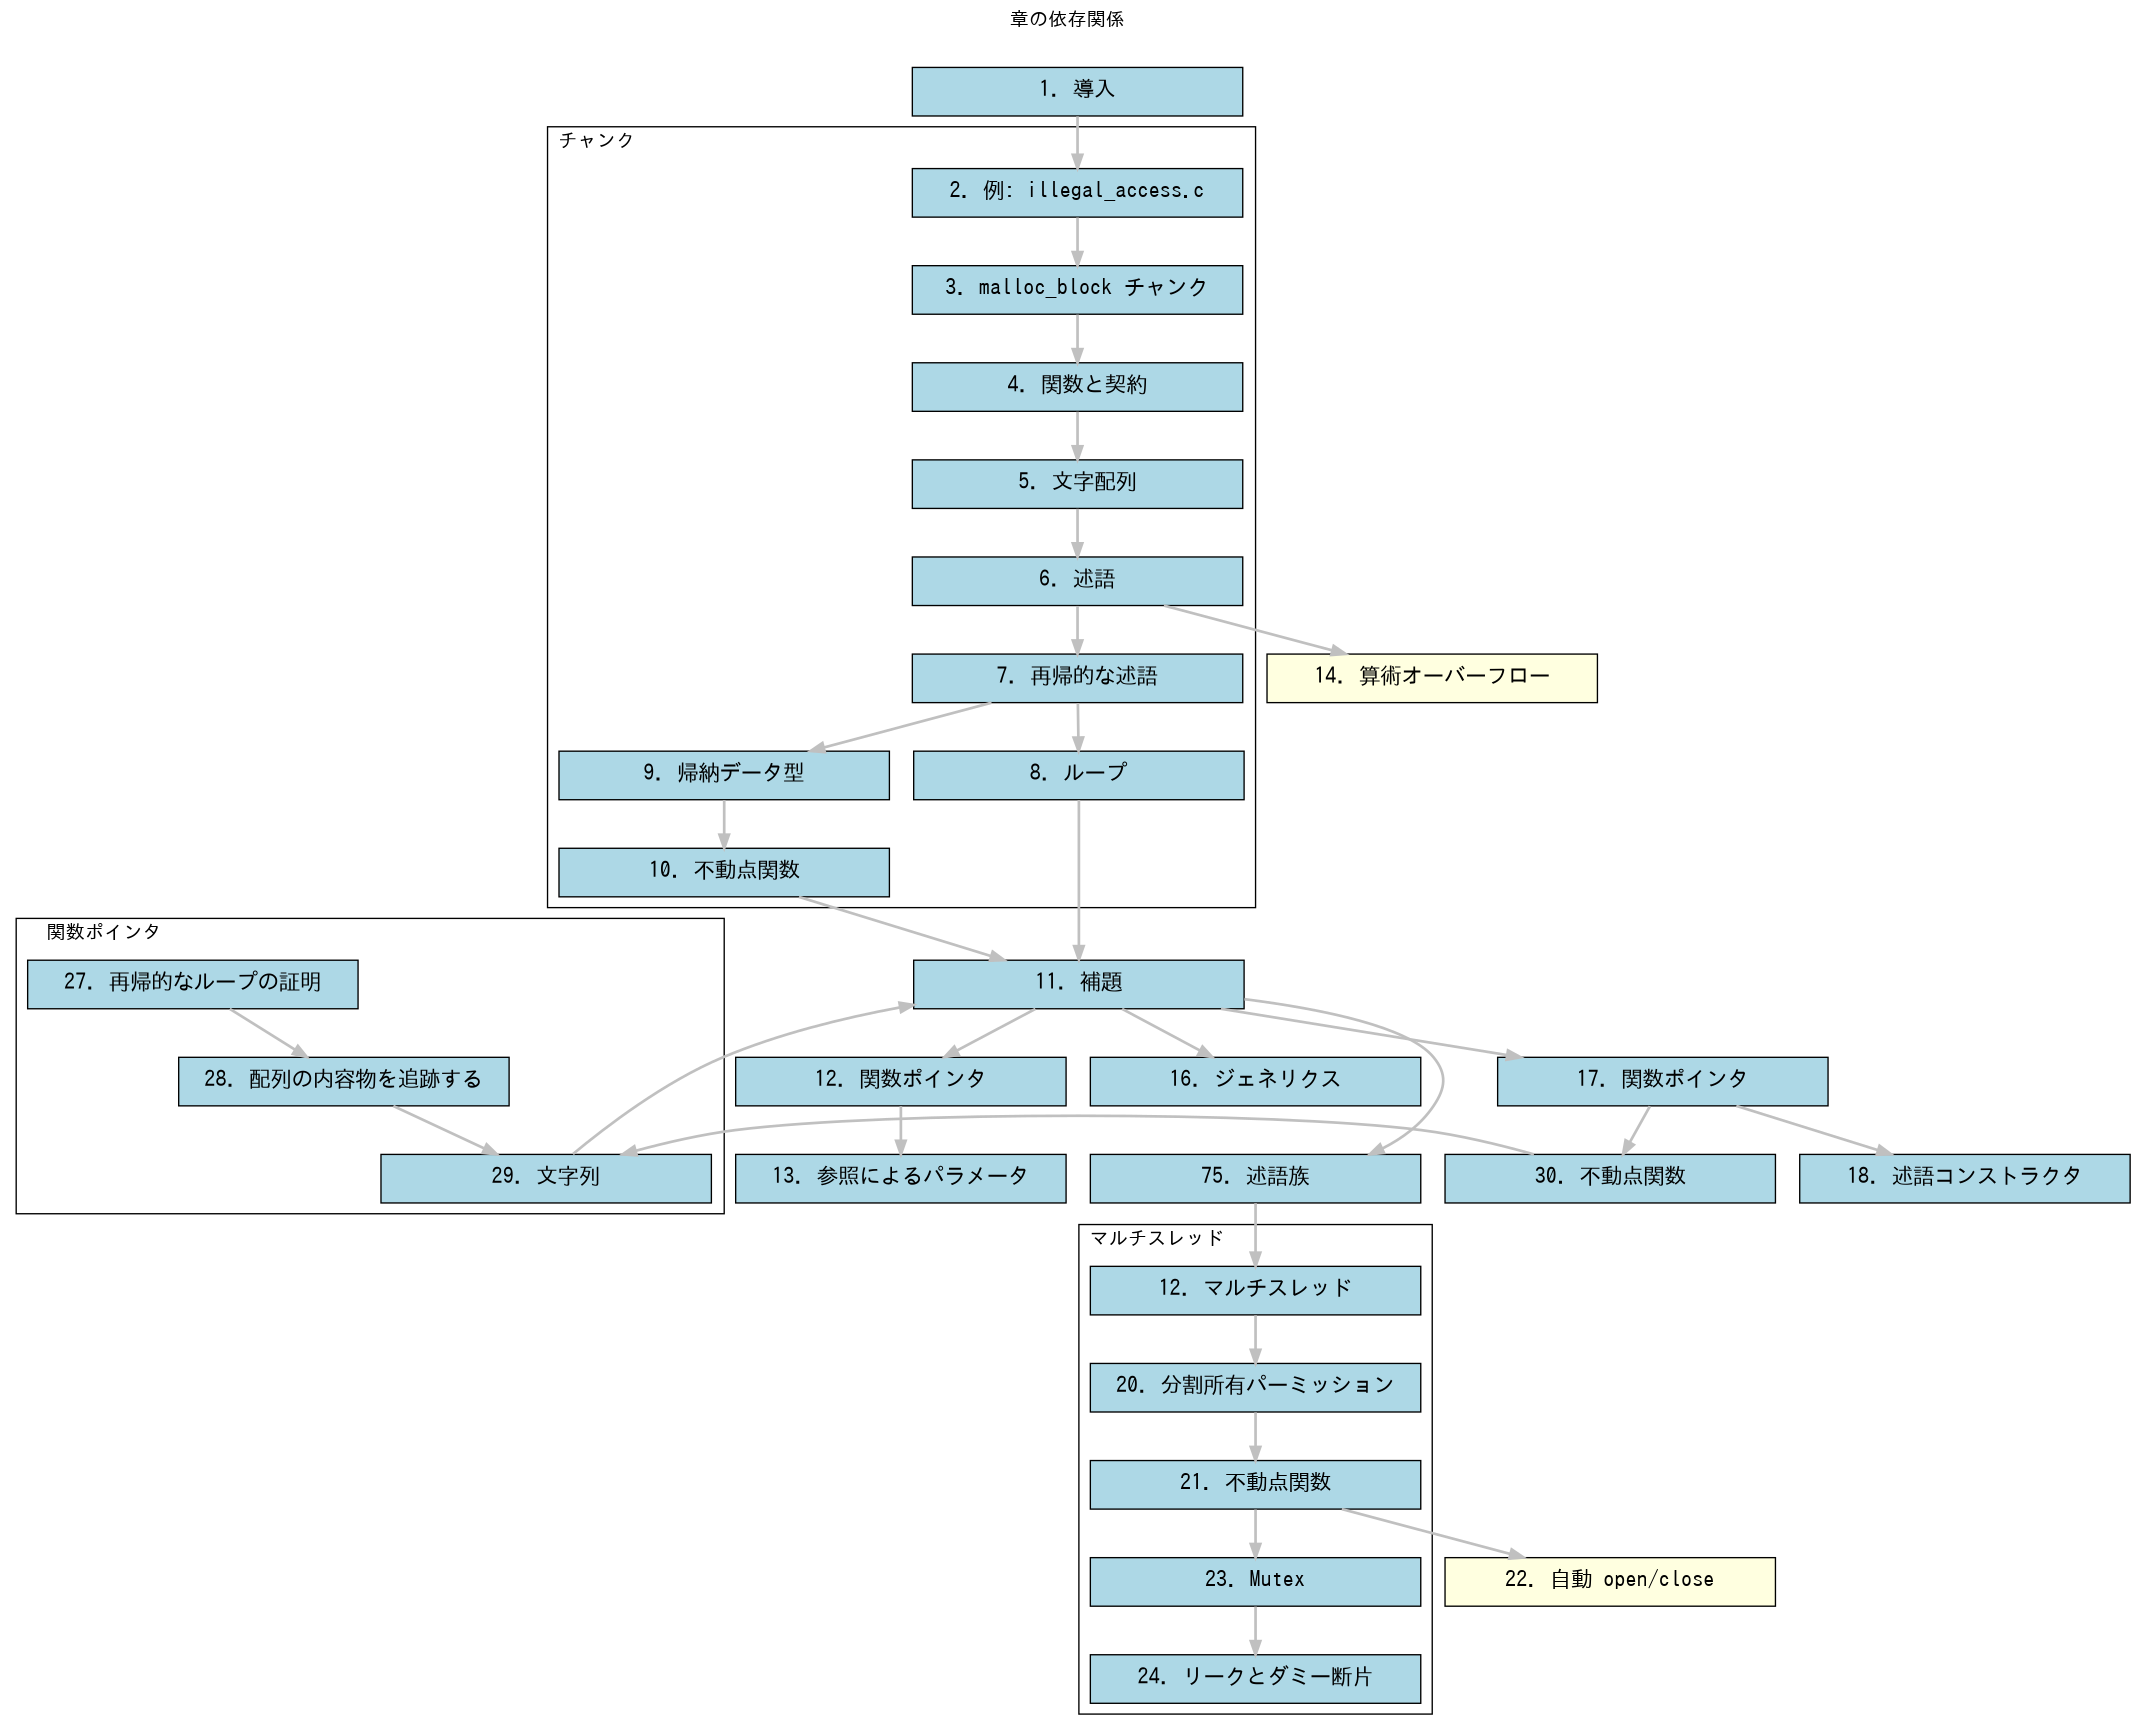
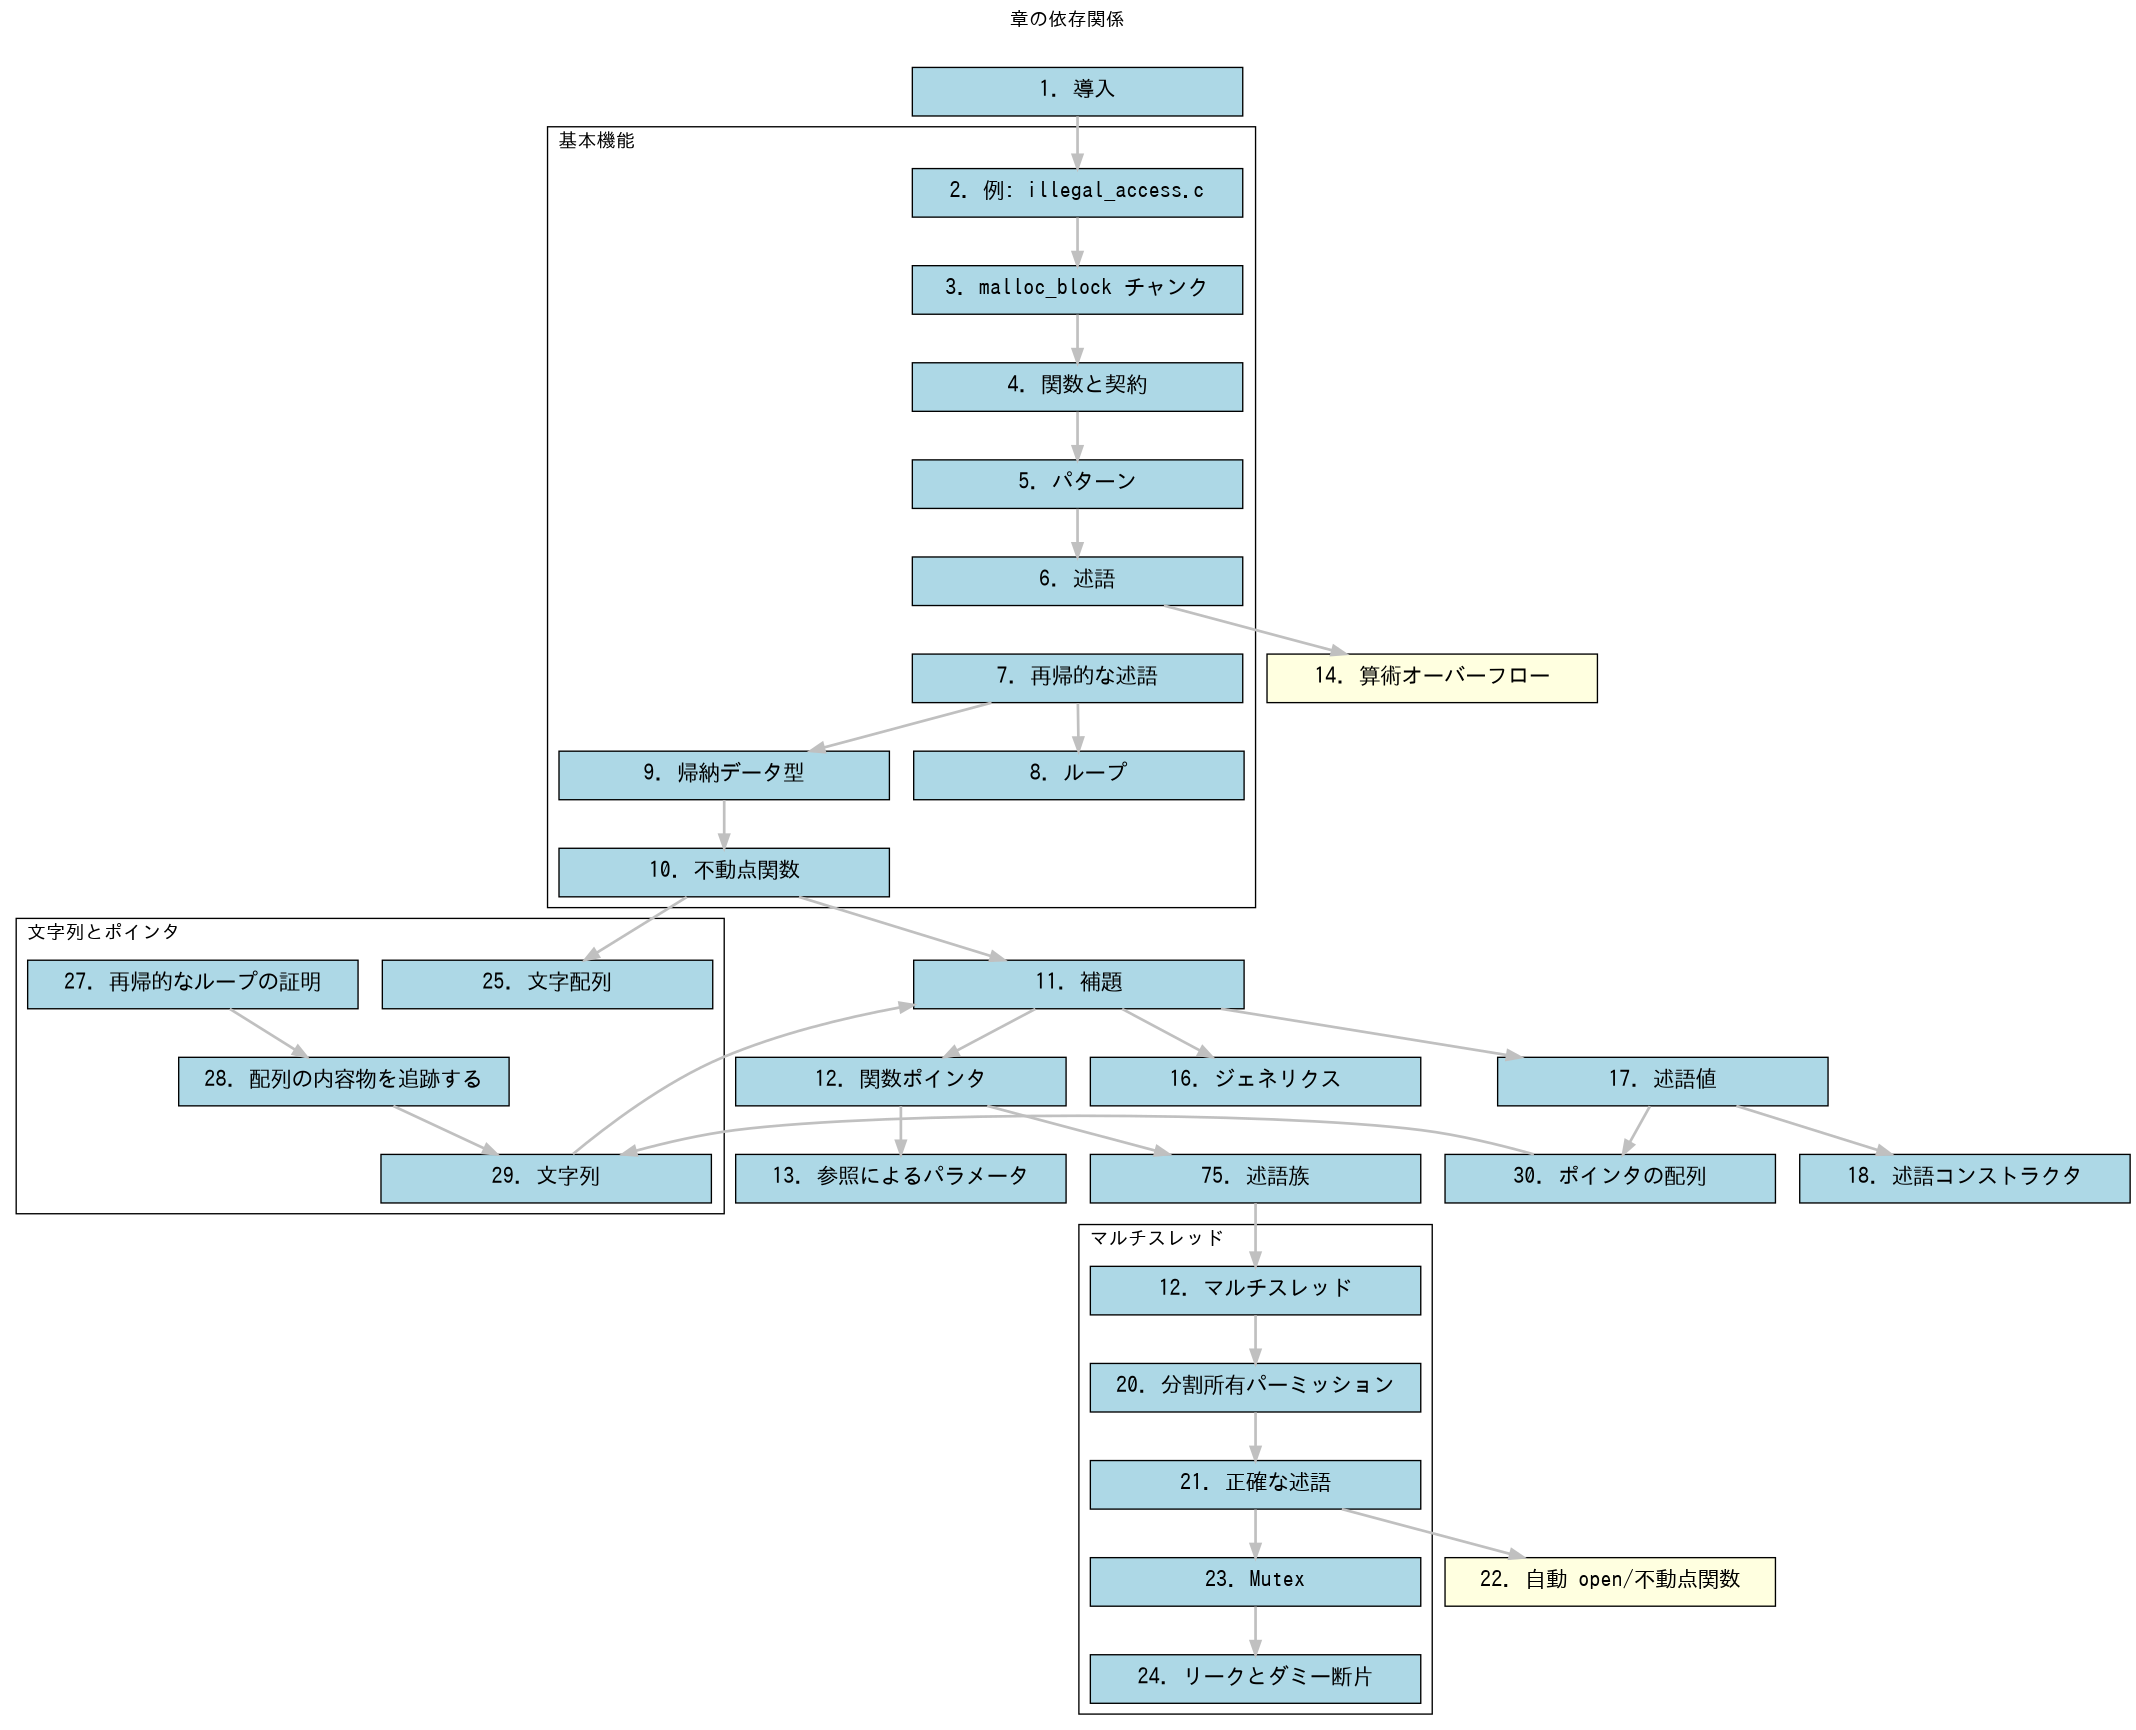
(597, 142) -> (597, 142)
(1078, 484) -> (1078, 484)
(1078, 623) -> none
(1079, 873) -> none
(105, 934) -> (105, 934)
none -> (548, 984)
(1370, 1024) -> (1071, 1128)
(1663, 1082) -> (1663, 1082)
(1610, 1179) -> (1610, 1179)
(1256, 1485) -> (1256, 1485)
(1610, 1582) -> (1610, 1582)
